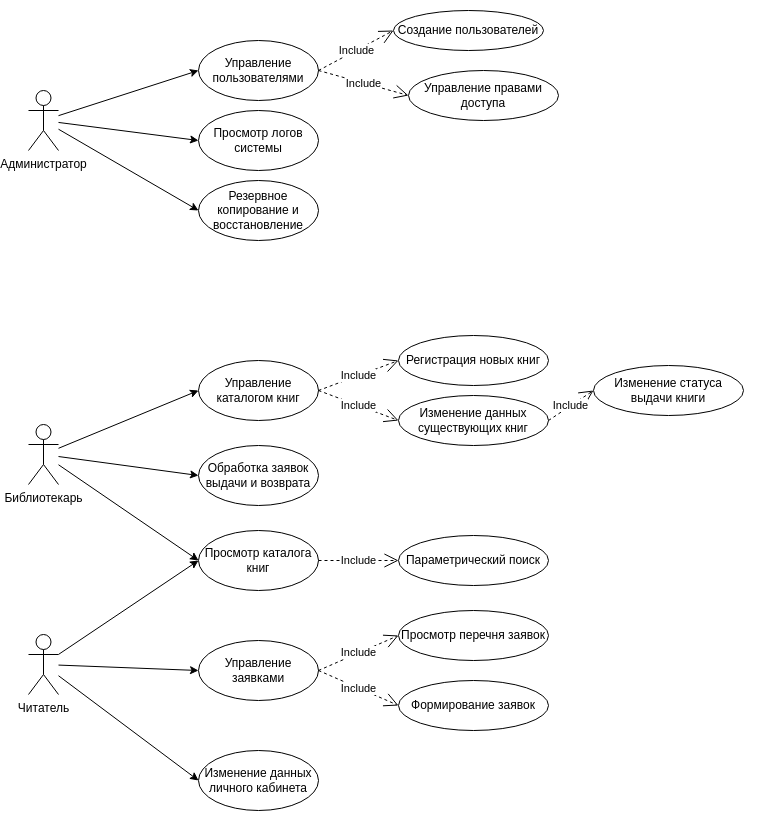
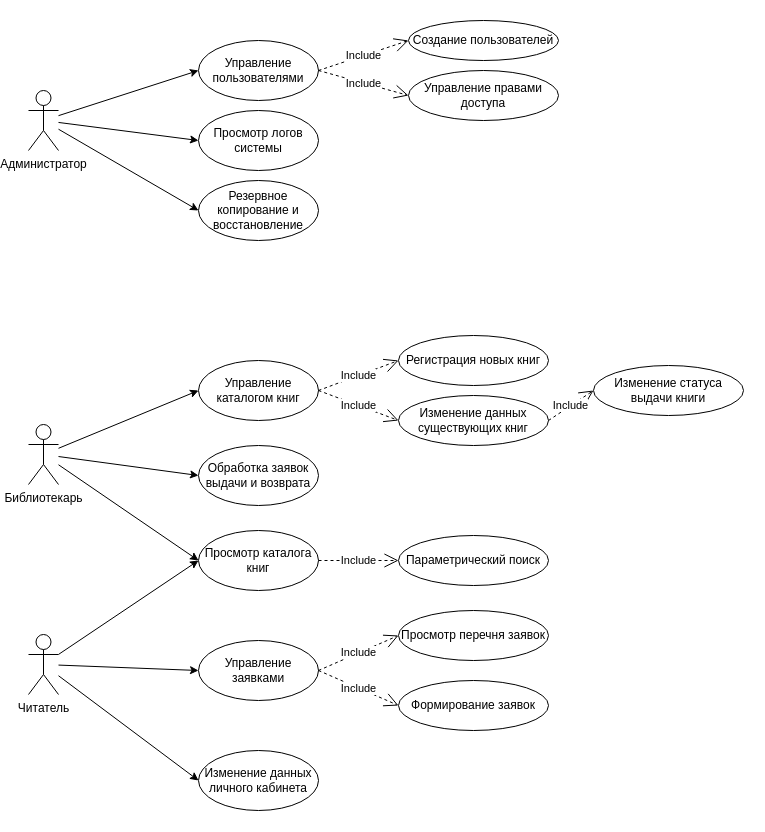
(469, 31) -> (484, 41)
